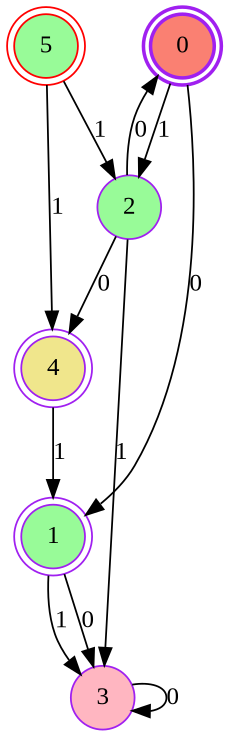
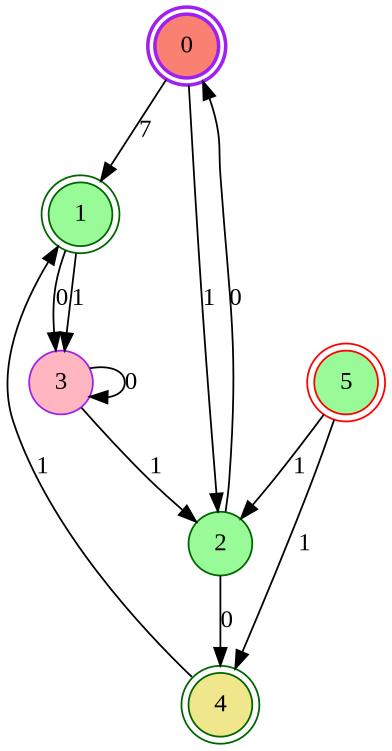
(129, 207) -> (220, 544)
(196, 284) -> (145, 130)
(53, 368) -> (220, 705)
(116, 443) -> (130, 460)
(53, 537) -> (81, 214)
